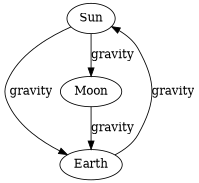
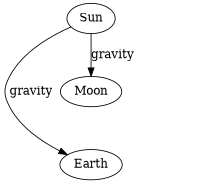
(152, 94) -> none
(91, 124) -> none
